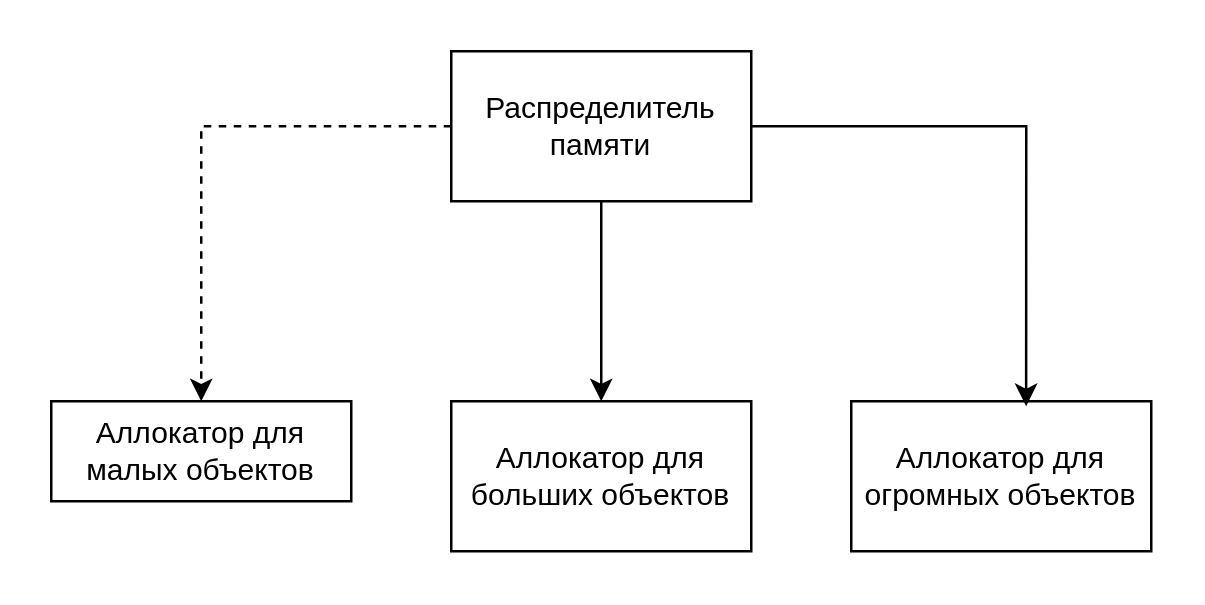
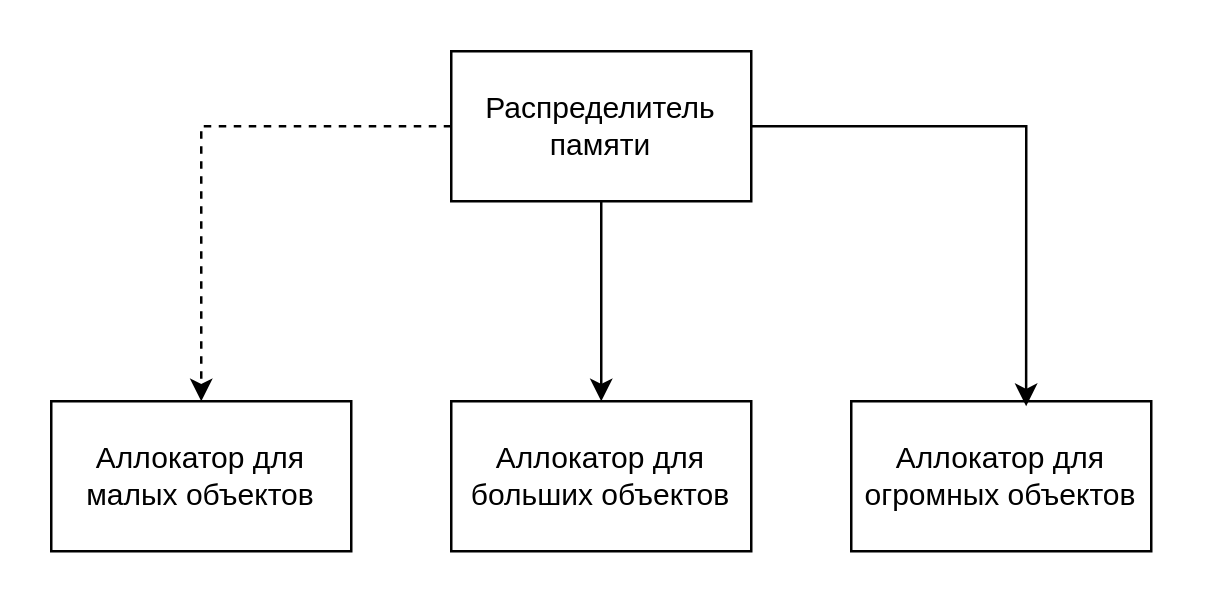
(201, 451) -> (201, 476)
